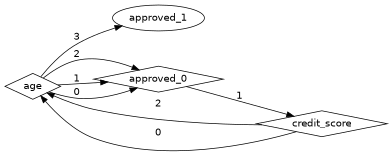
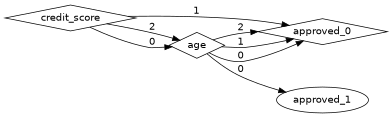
(77, 37) -> (241, 69)
(237, 100) -> (205, 17)
